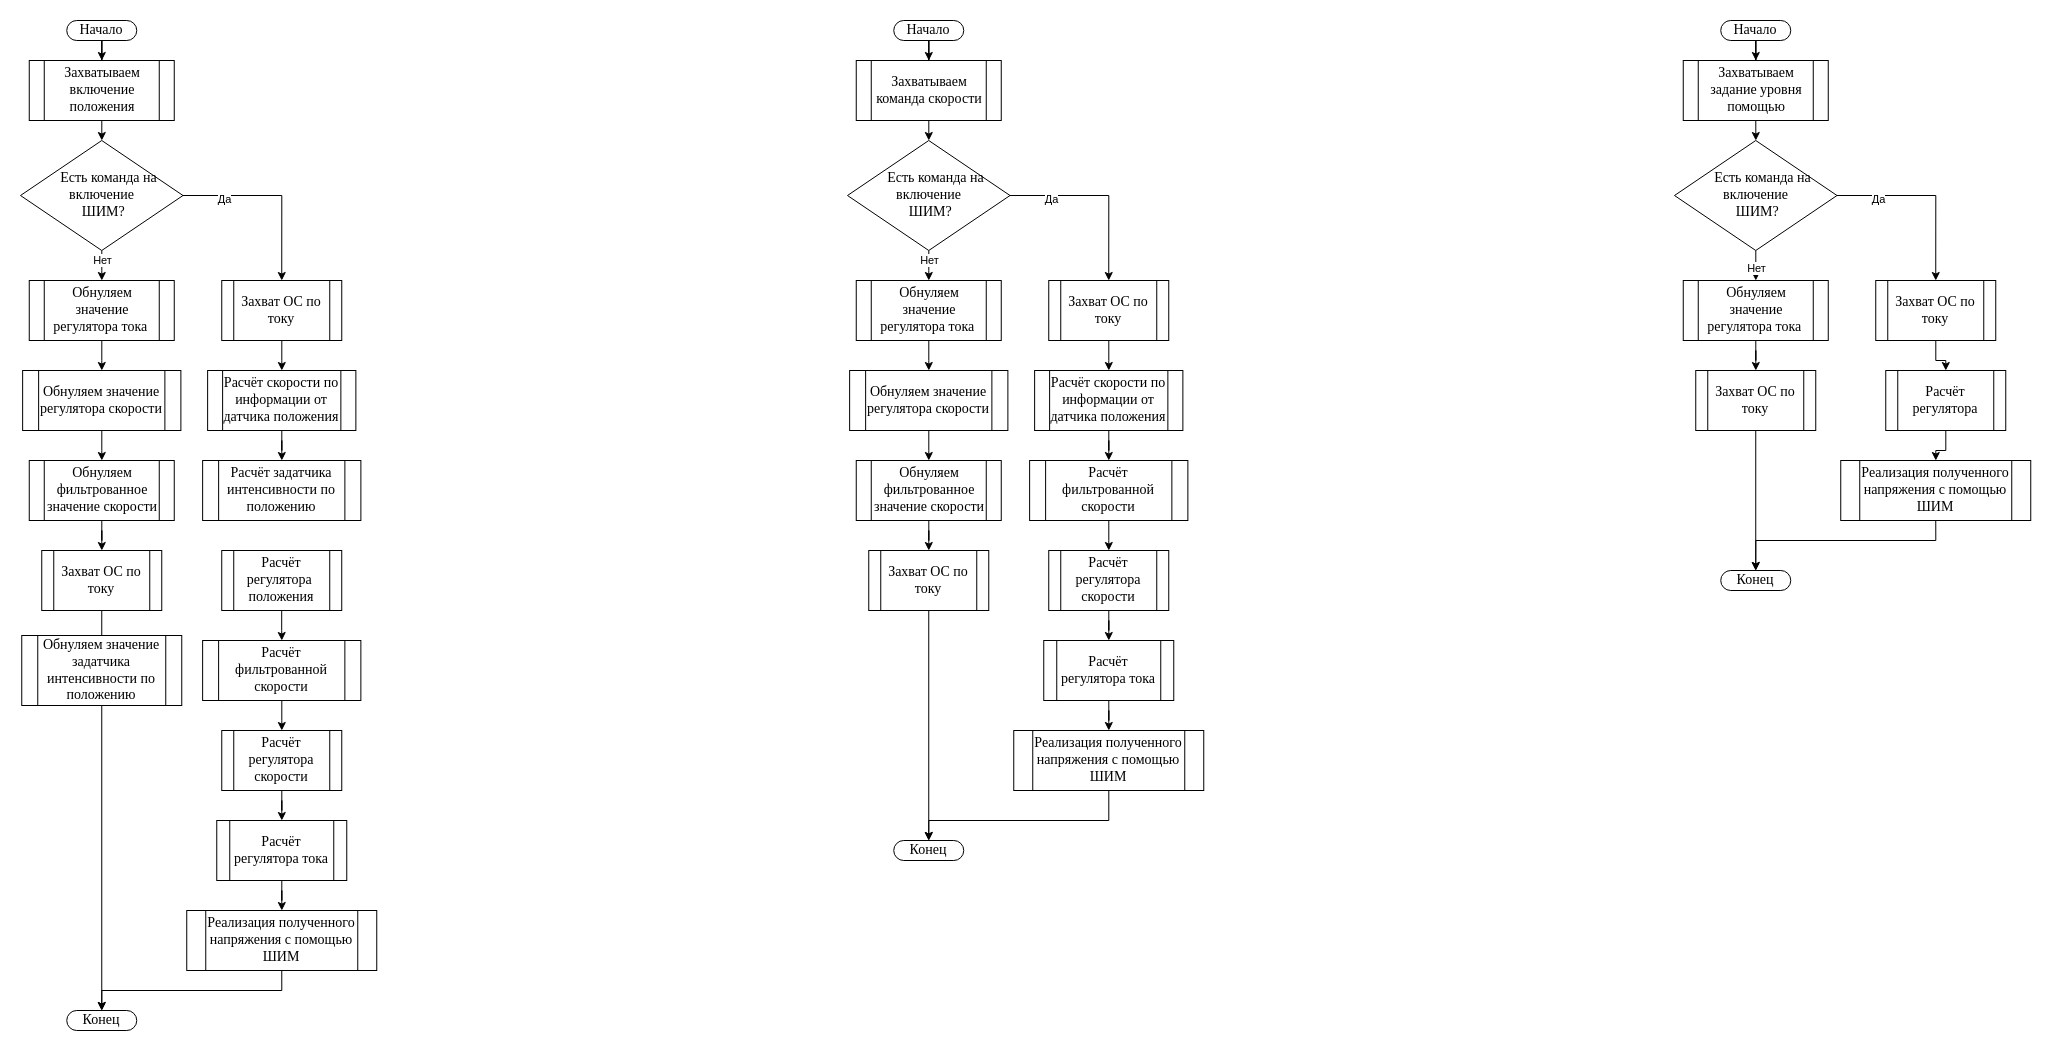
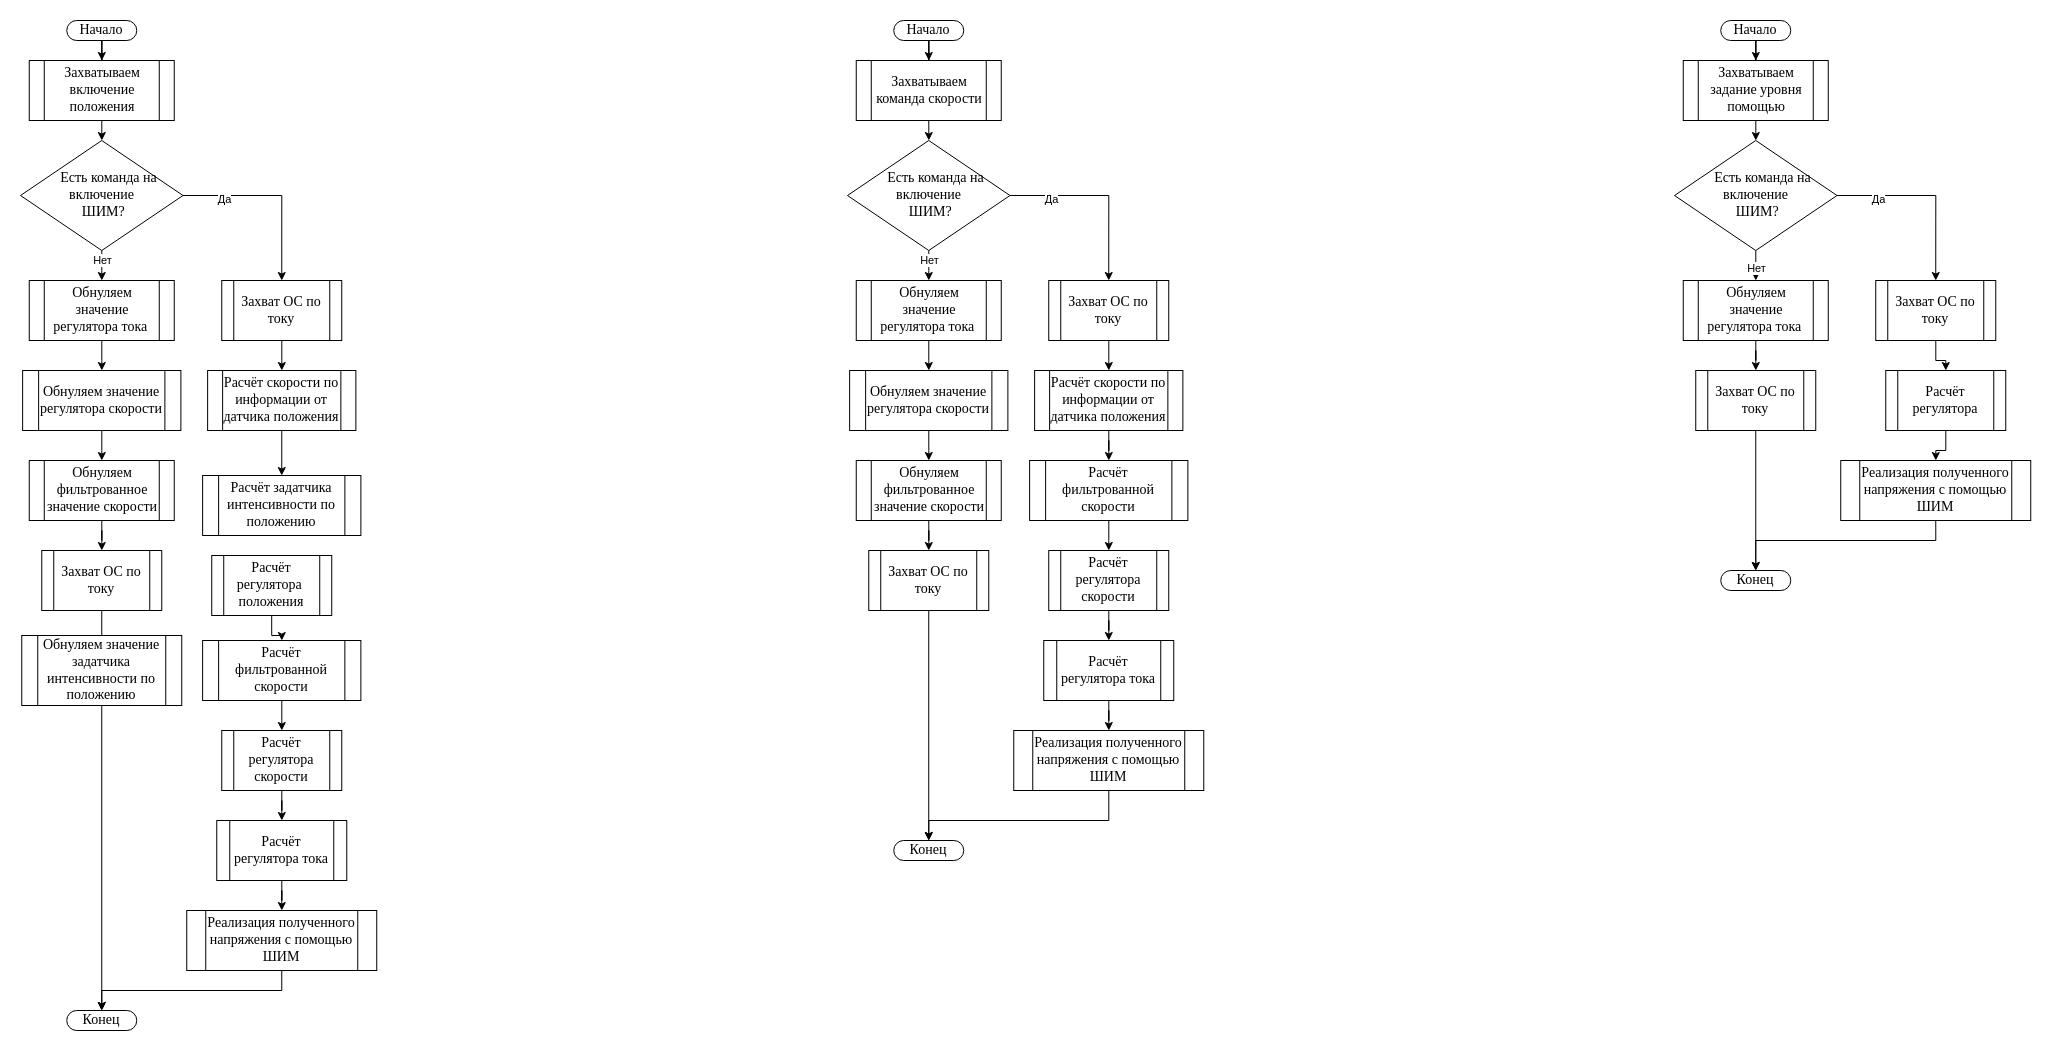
(282, 491) -> (282, 506)
(282, 581) -> (272, 586)
